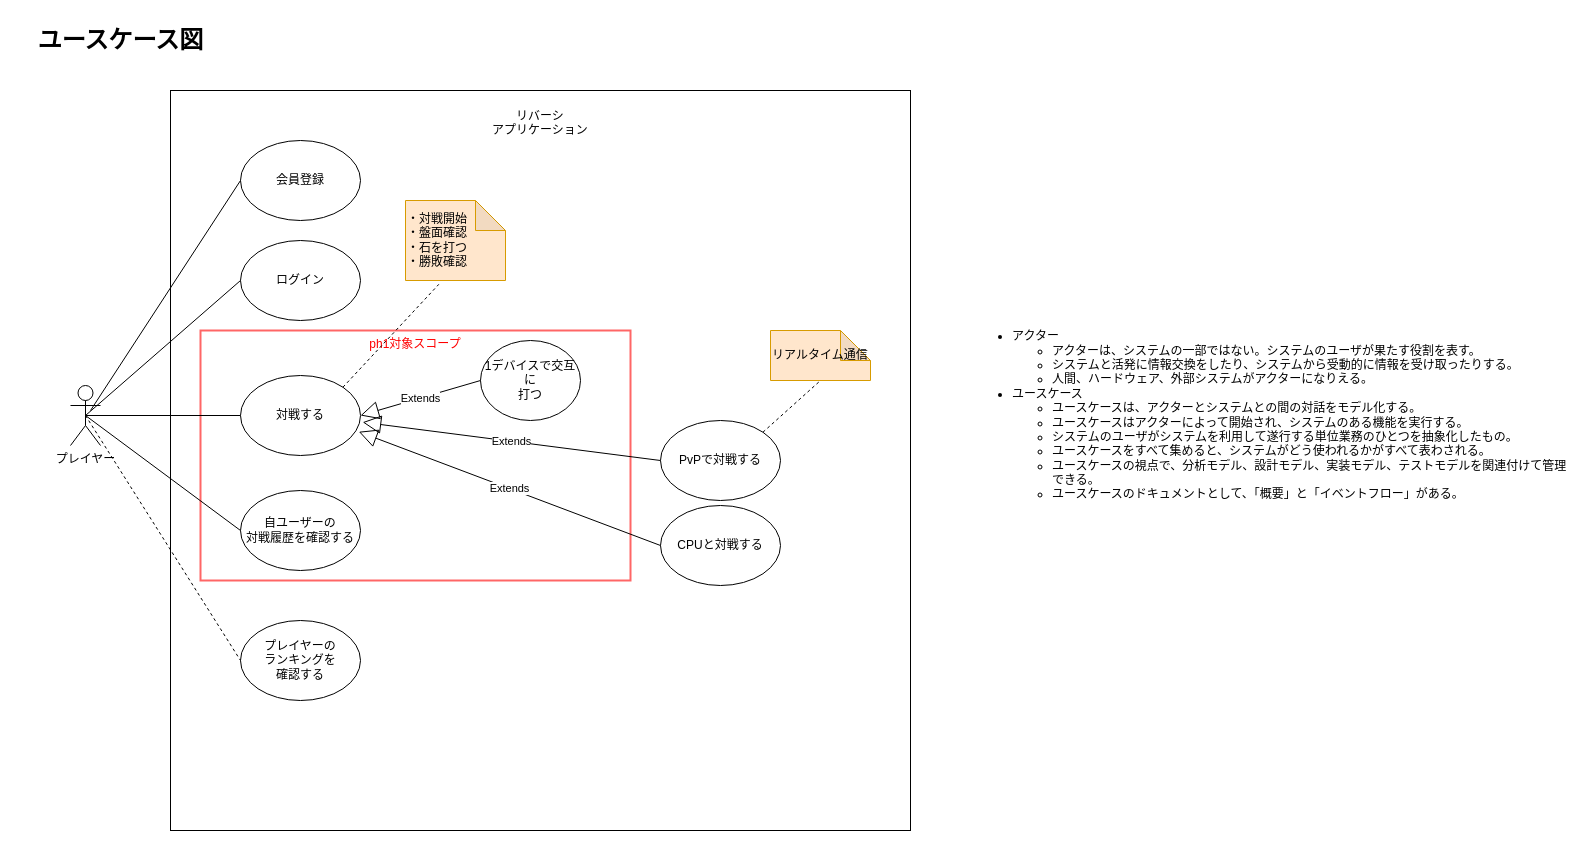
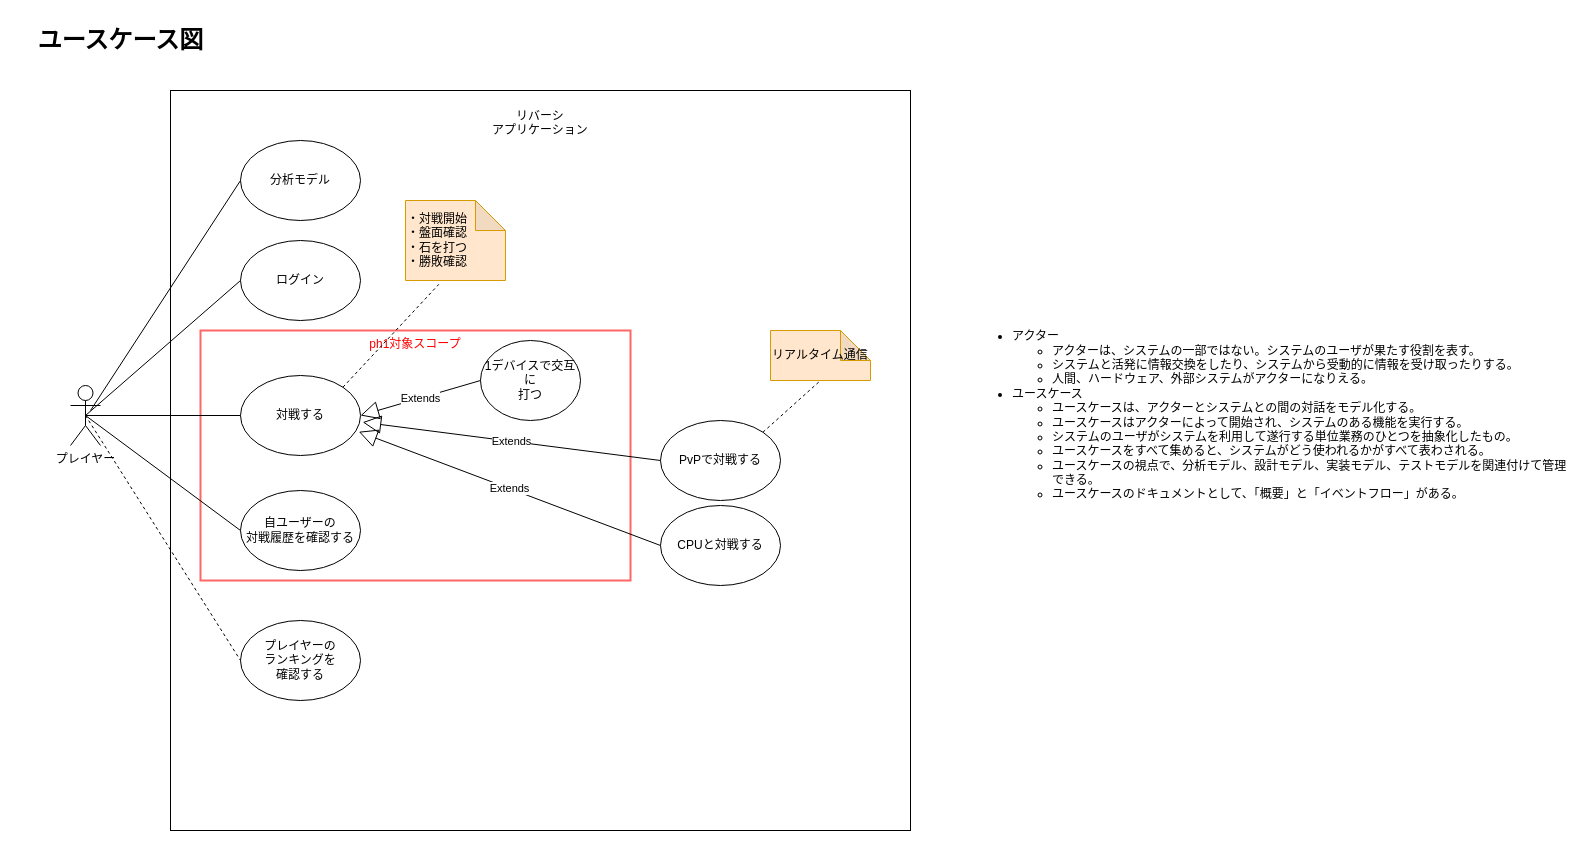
(301, 181) -> (301, 181)
